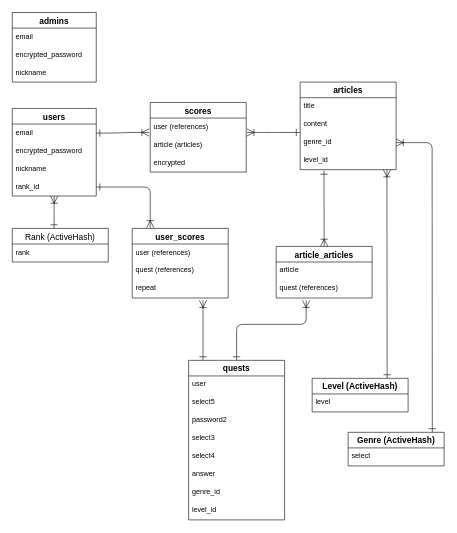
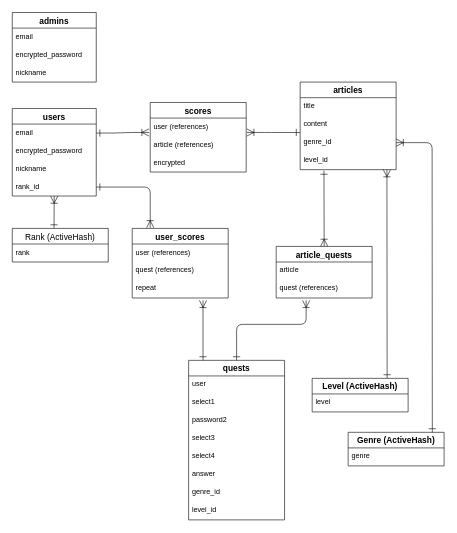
(185, 144) -> (191, 144)
(324, 255) -> (324, 255)
(205, 402) -> (205, 402)
(363, 456) -> (362, 456)
